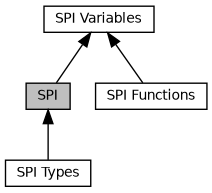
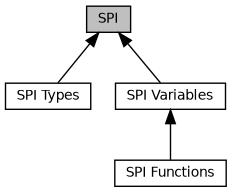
(69, 64) -> (144, 63)
